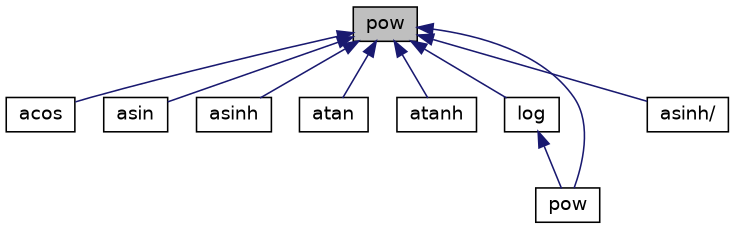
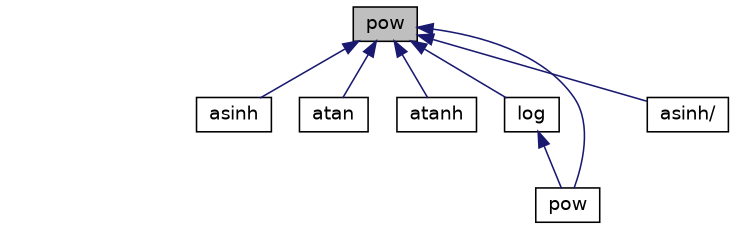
(41, 115) -> none
(136, 115) -> none
